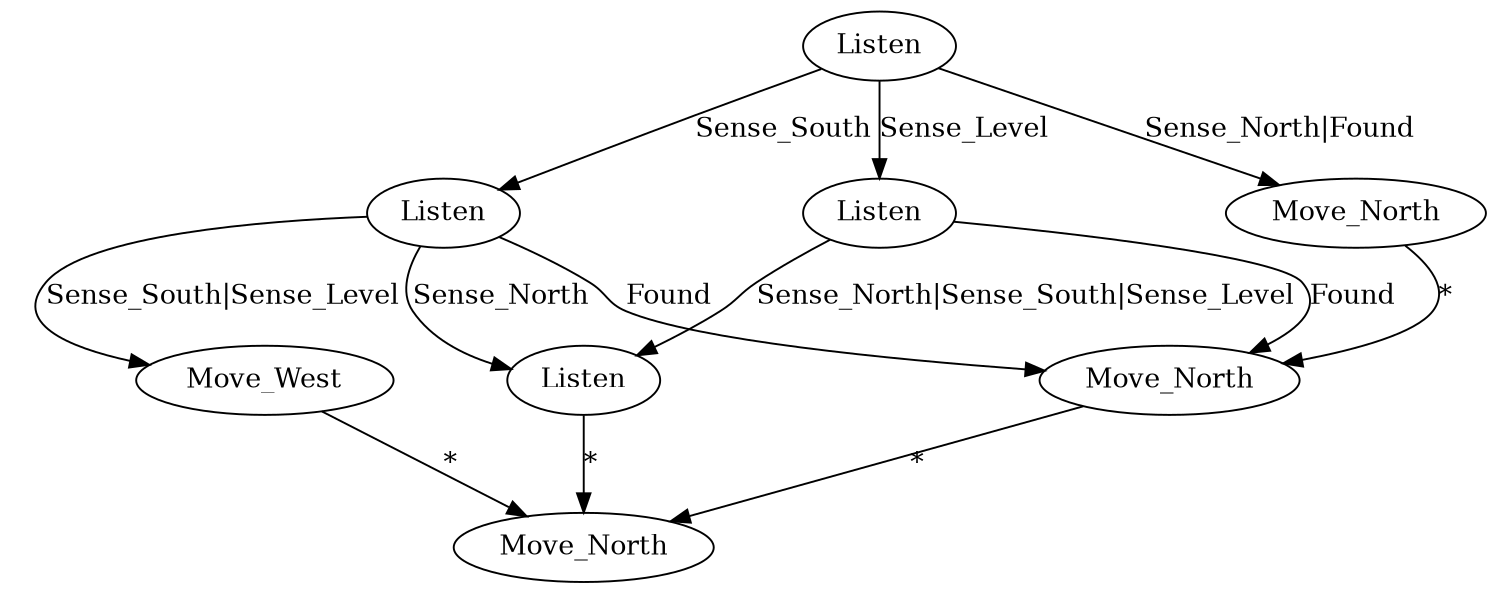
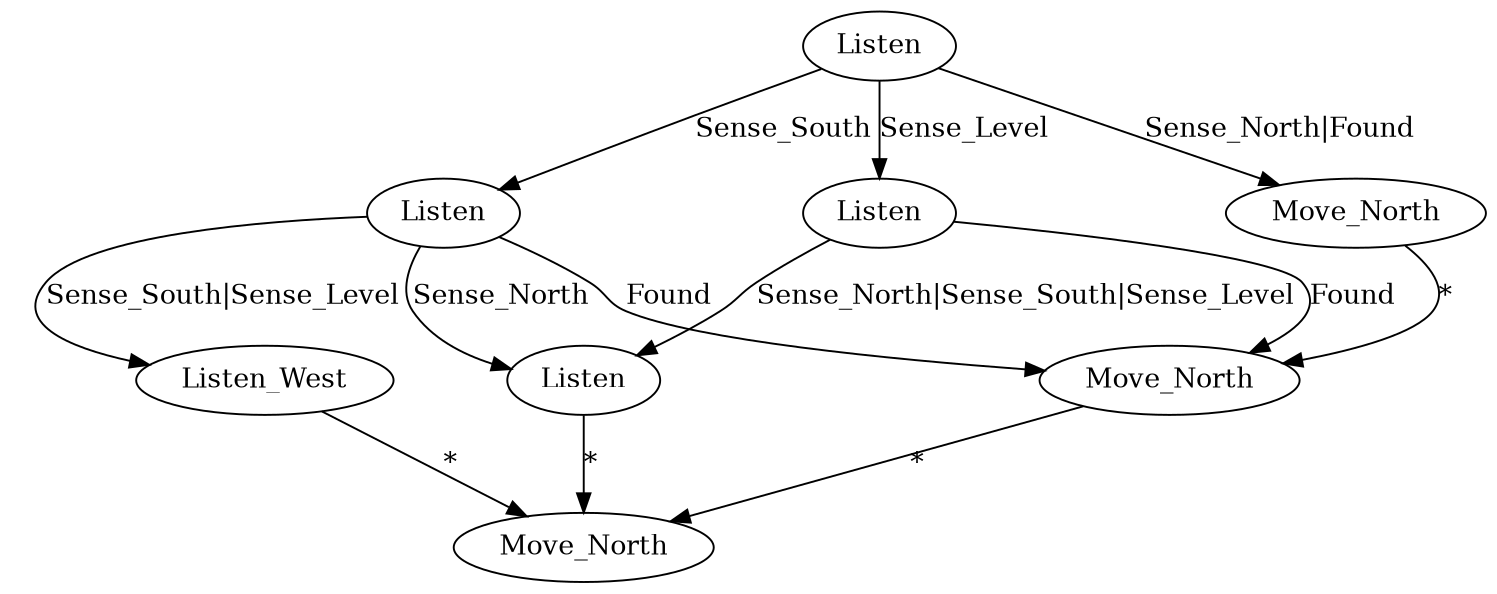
(265, 380) -> (265, 380)
